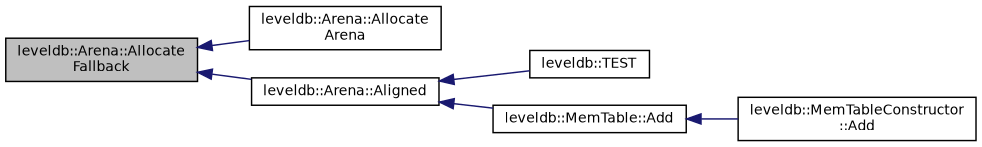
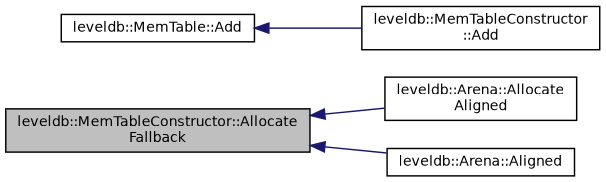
(345, 28) -> (481, 99)
(102, 60) -> (158, 130)
(590, 64) -> none
(473, 106) -> none
